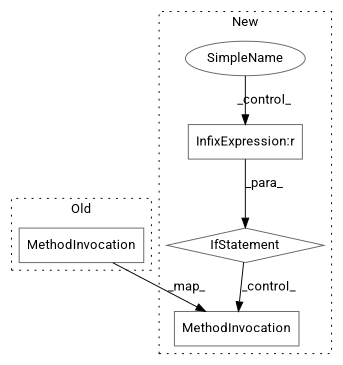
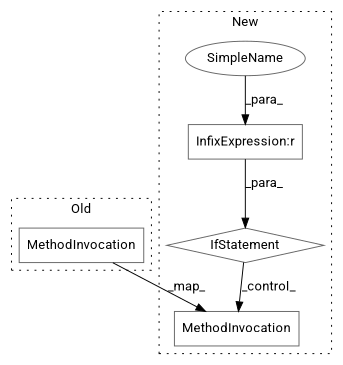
(264, 100) -> (264, 100)
